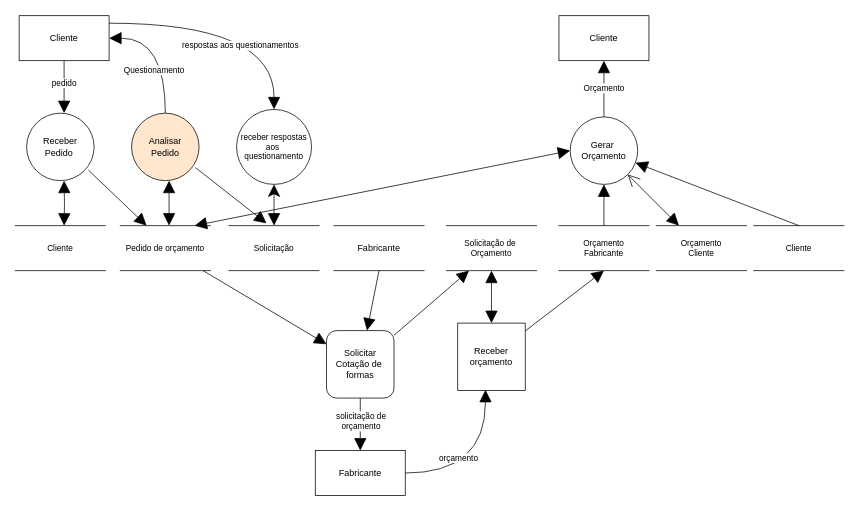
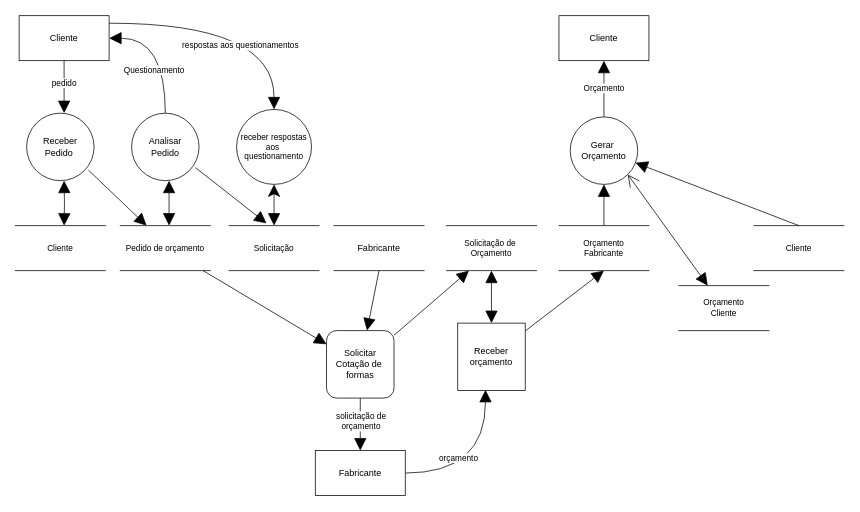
(165, 147) -> (165, 147)
(383, 188) -> none
(702, 248) -> (724, 308)
